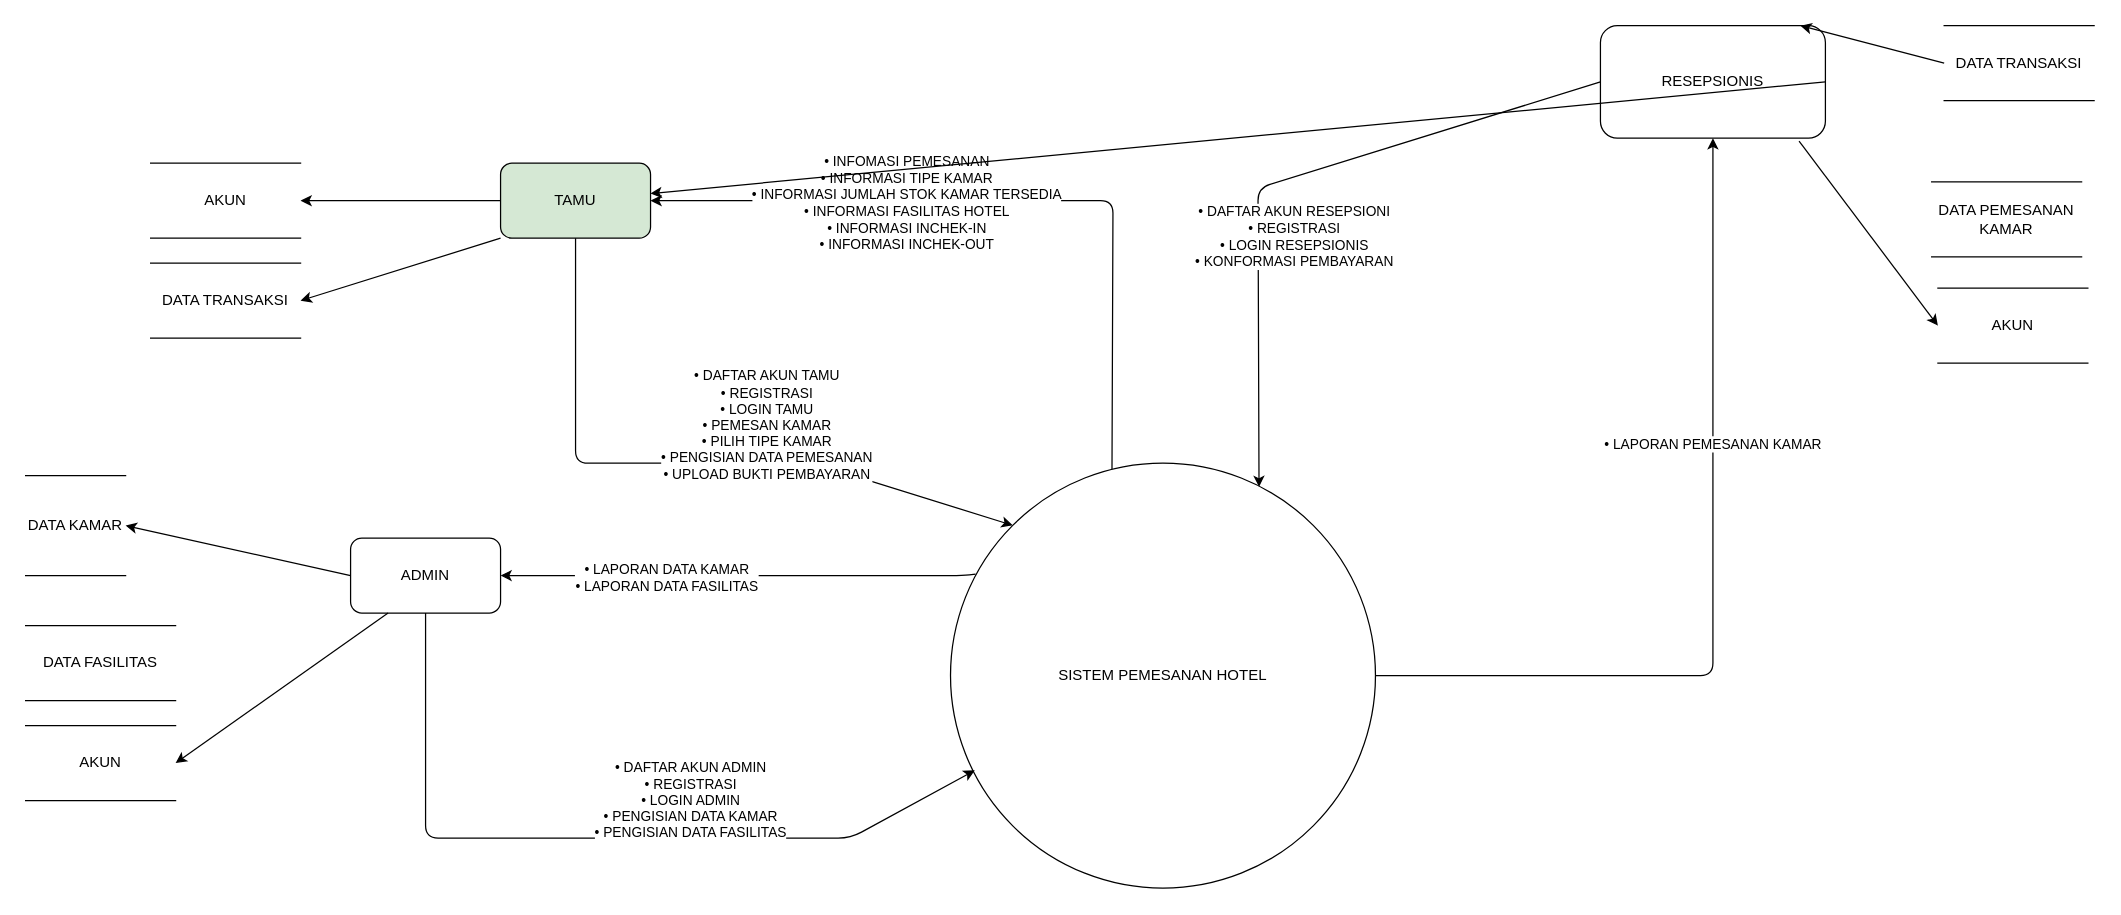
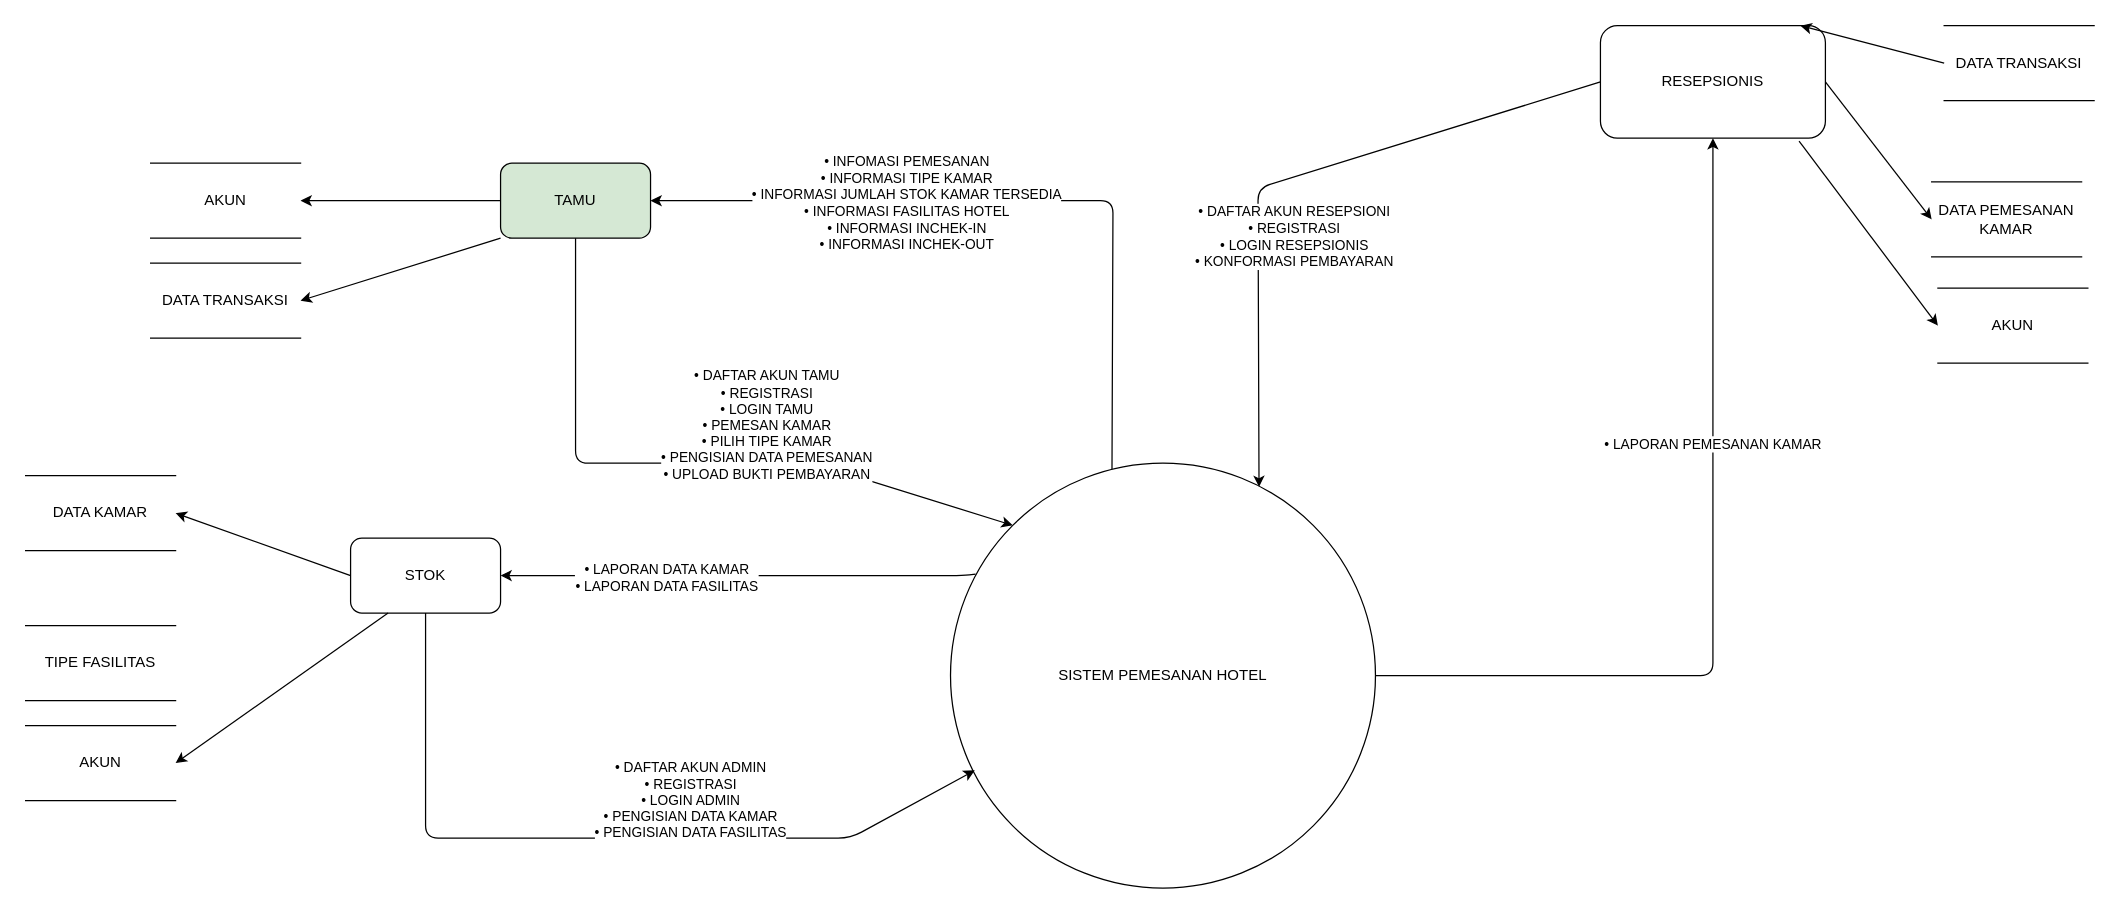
(1073, 153) -> (1876, 147)
(76, 526) -> (101, 513)
(426, 576) -> (426, 576)
(101, 663) -> (101, 663)
